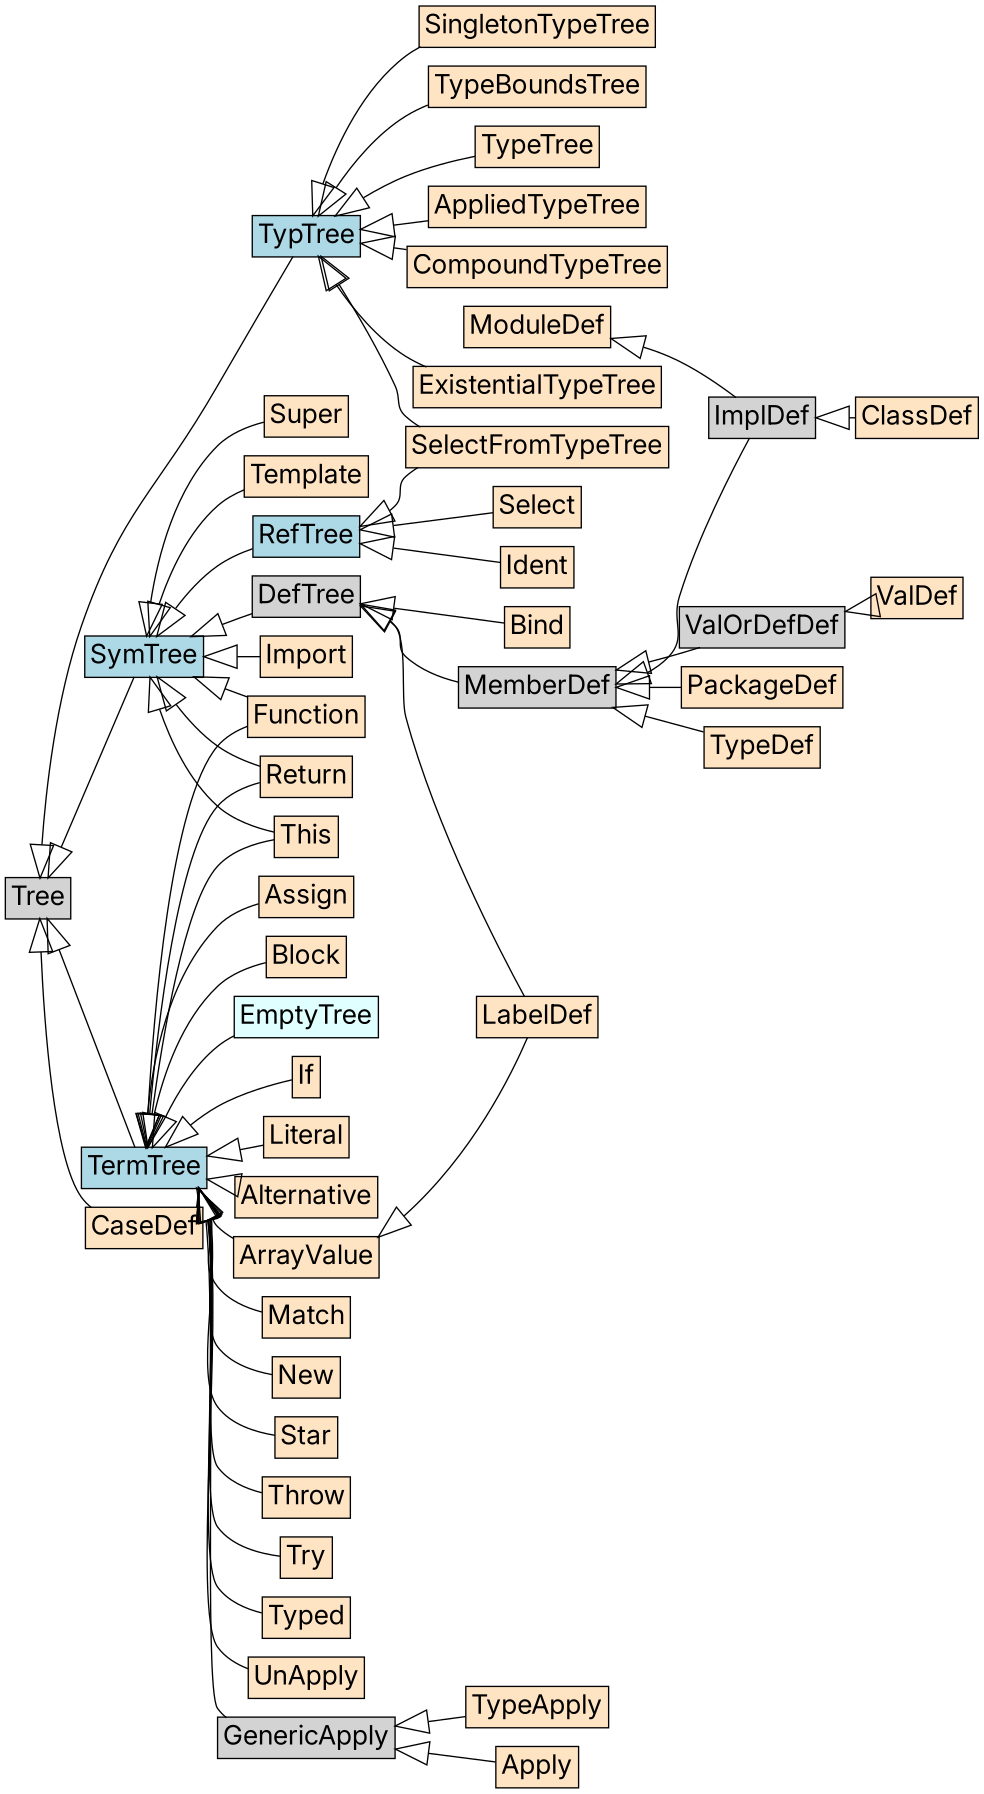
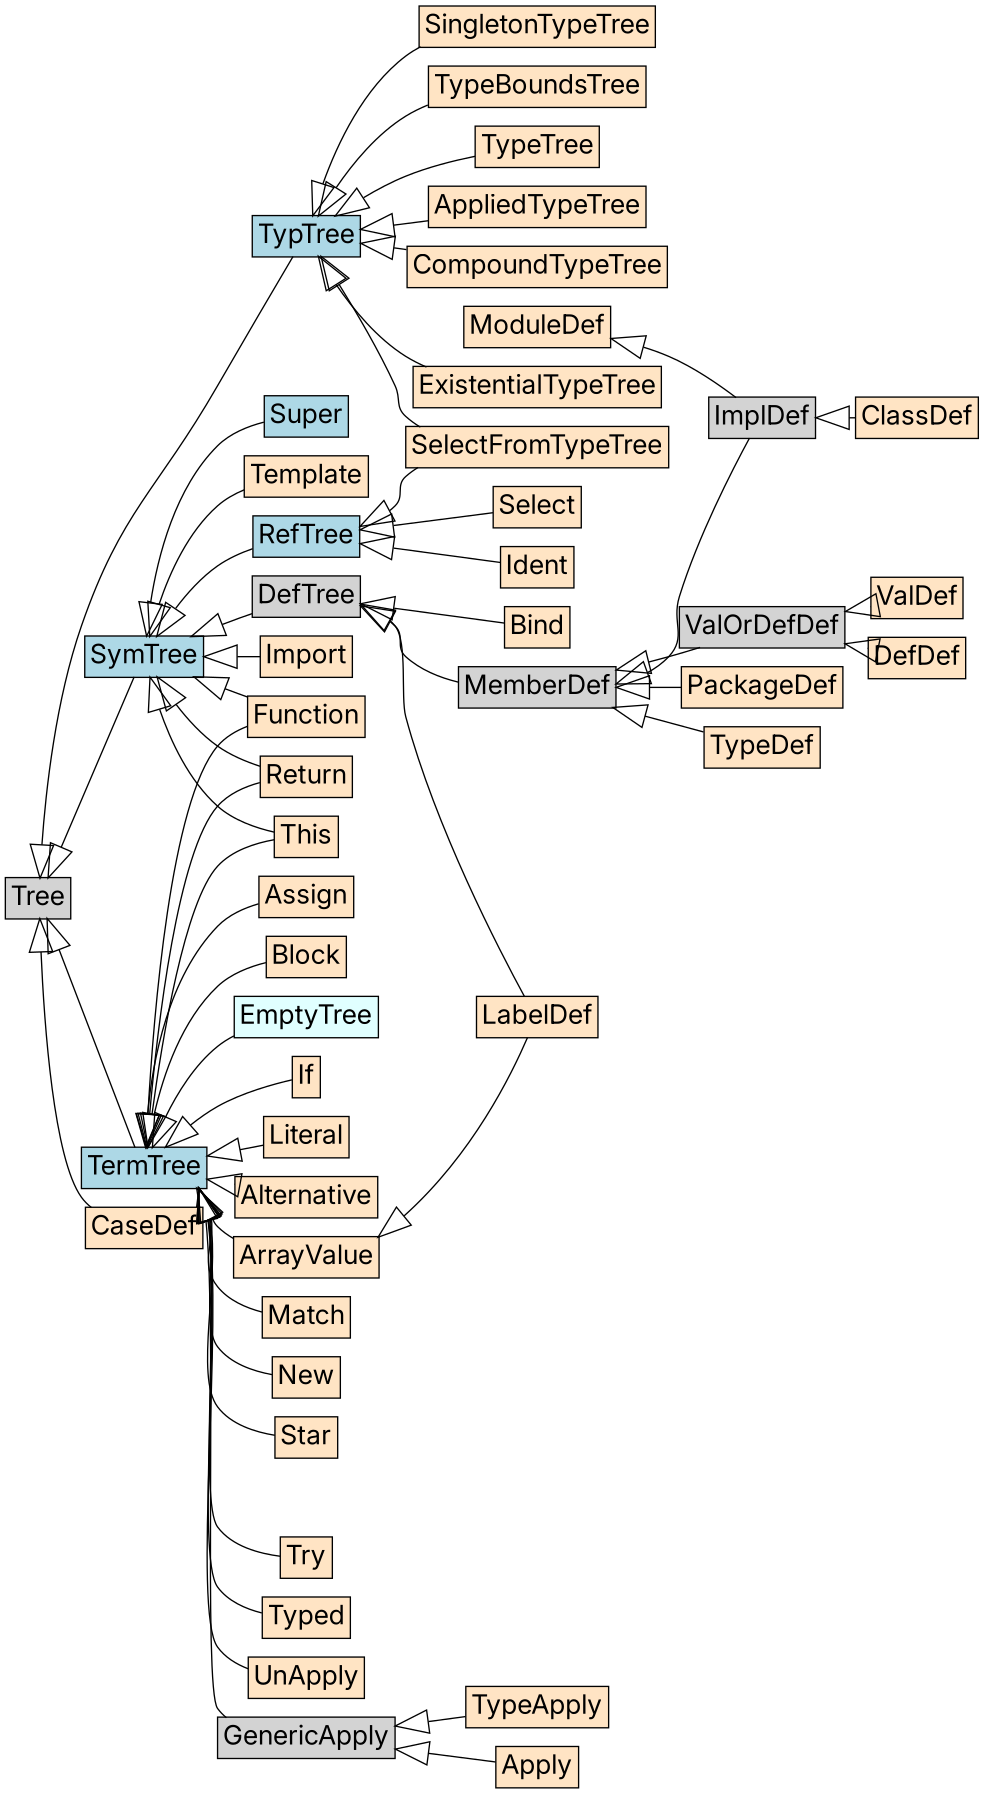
(306, 416) -> (306, 416)
none -> (917, 658)
(306, 1498) -> none
